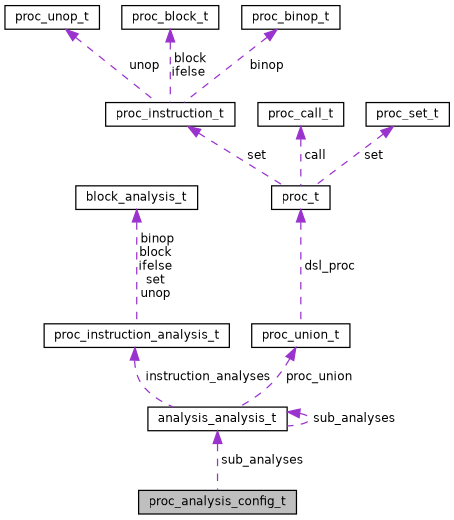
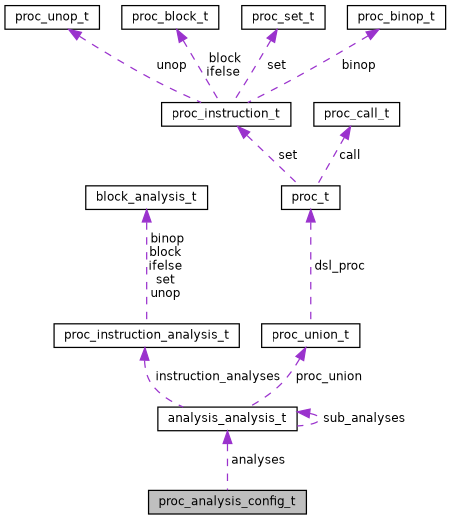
(349, 160) -> (252, 71)
(261, 461) -> (257, 461)
